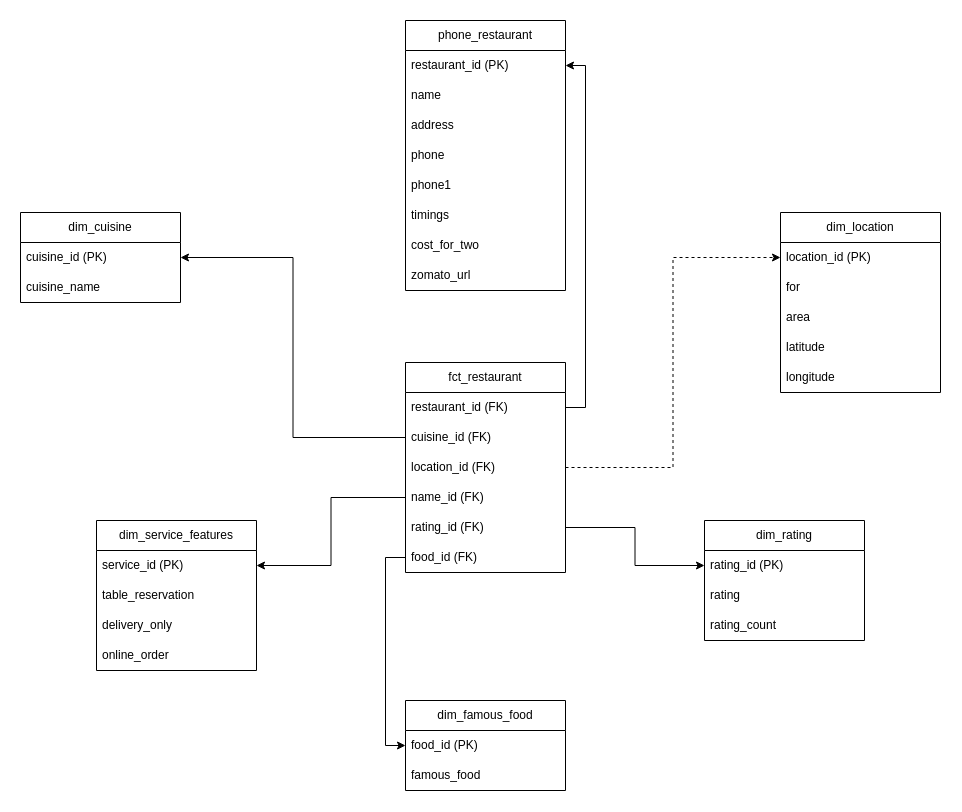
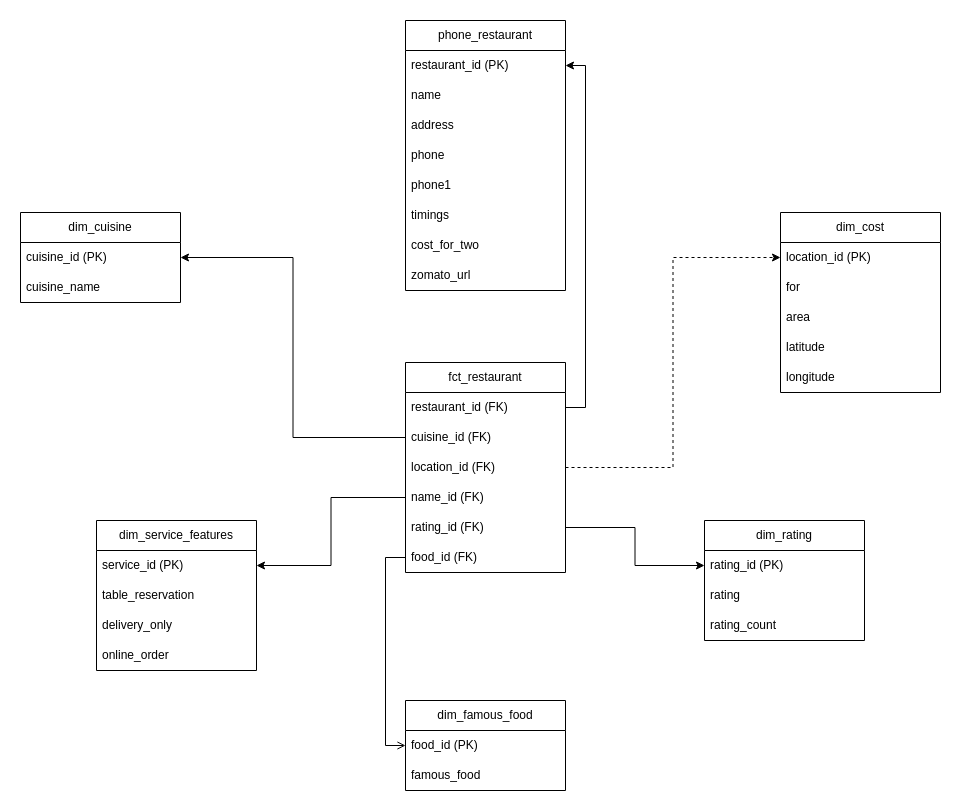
(861, 228) -> (861, 228)
(397, 746) -> (398, 746)
